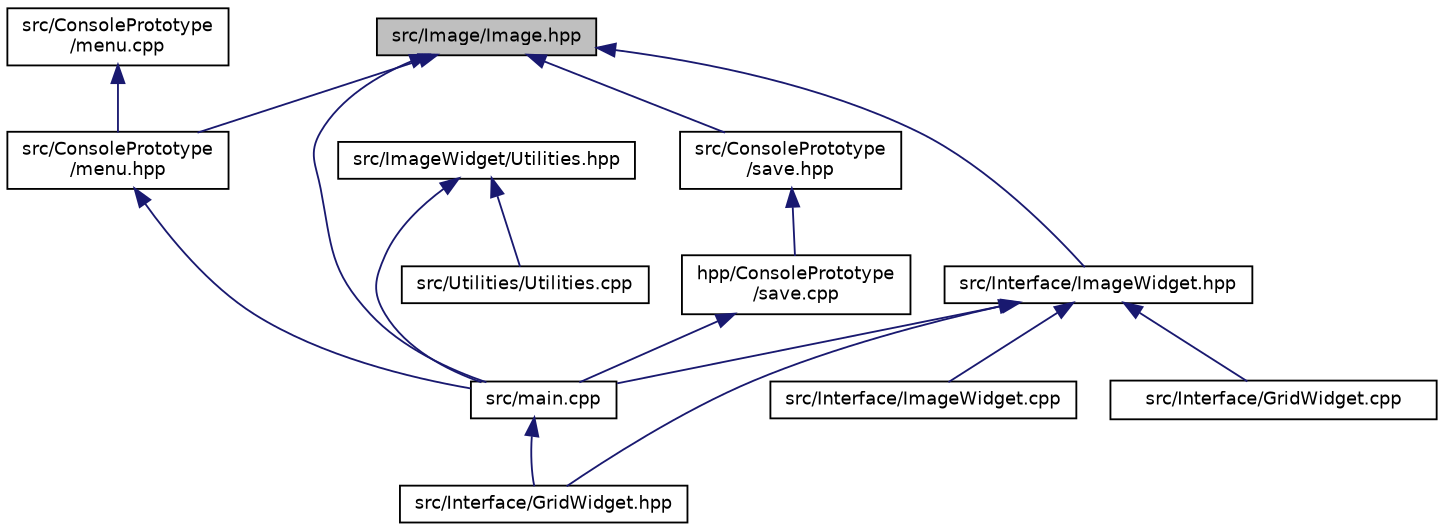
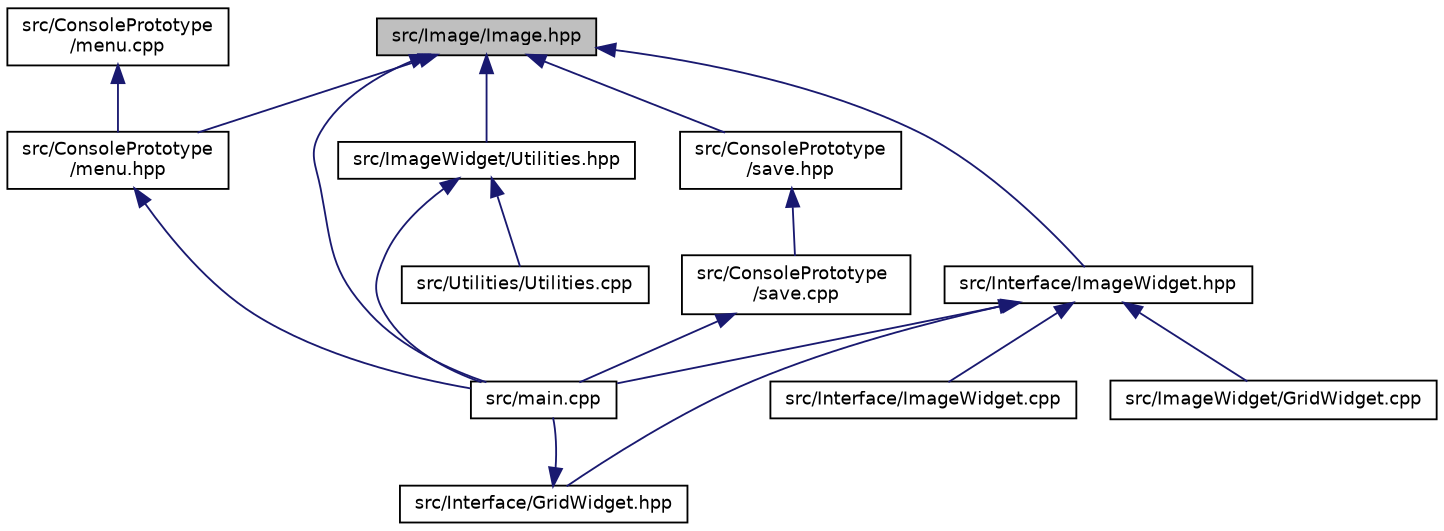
none -> (487, 108)
(796, 285) -> (796, 285)
(1274, 400) -> (1274, 400)
(531, 461) -> (556, 443)
